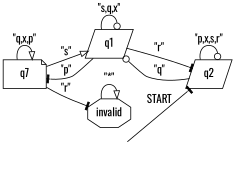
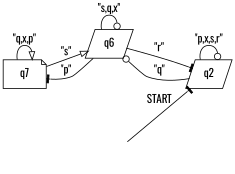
(109, 44) -> (109, 44)
(109, 113) -> none
